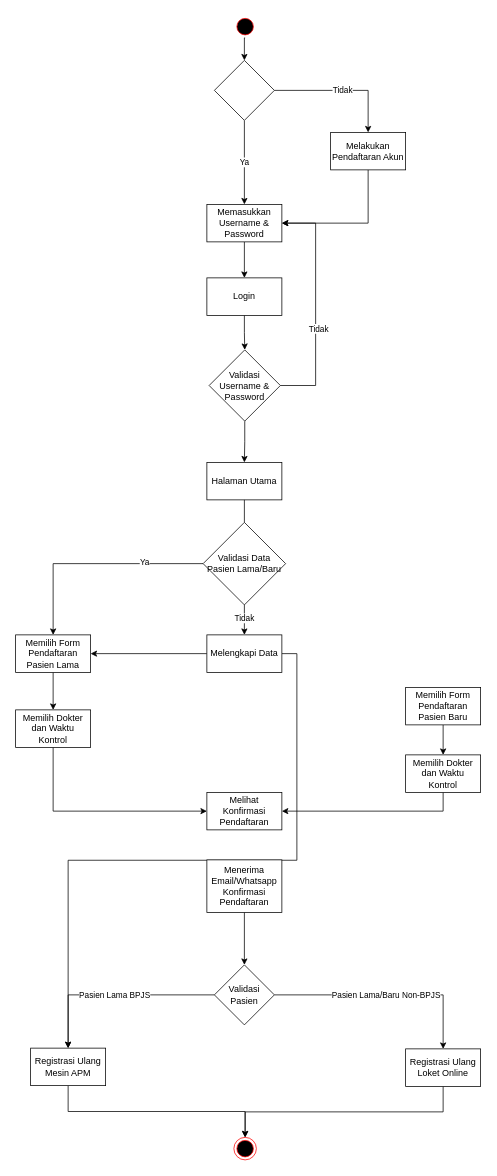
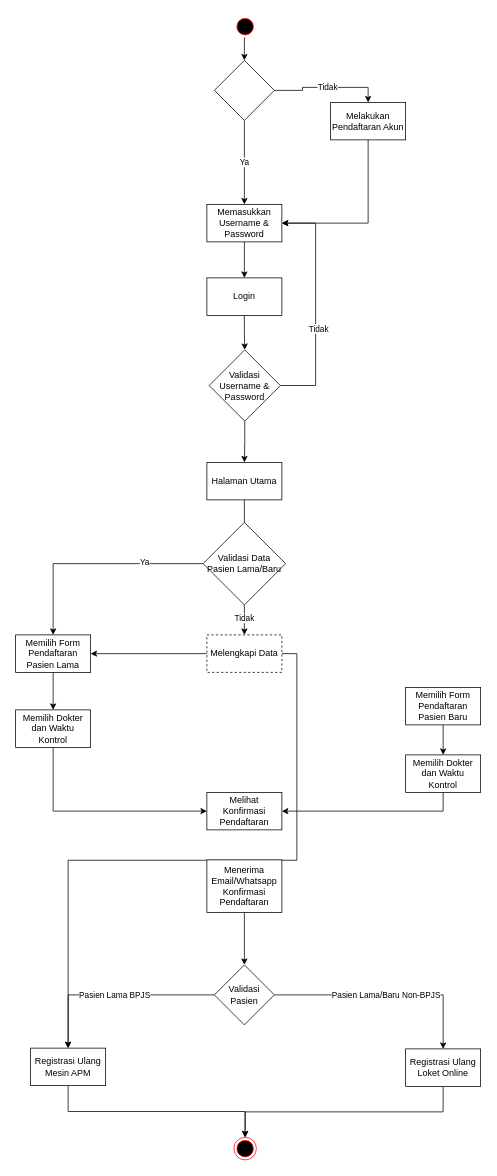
(368, 151) -> (368, 121)
(244, 654) -> (244, 654)
